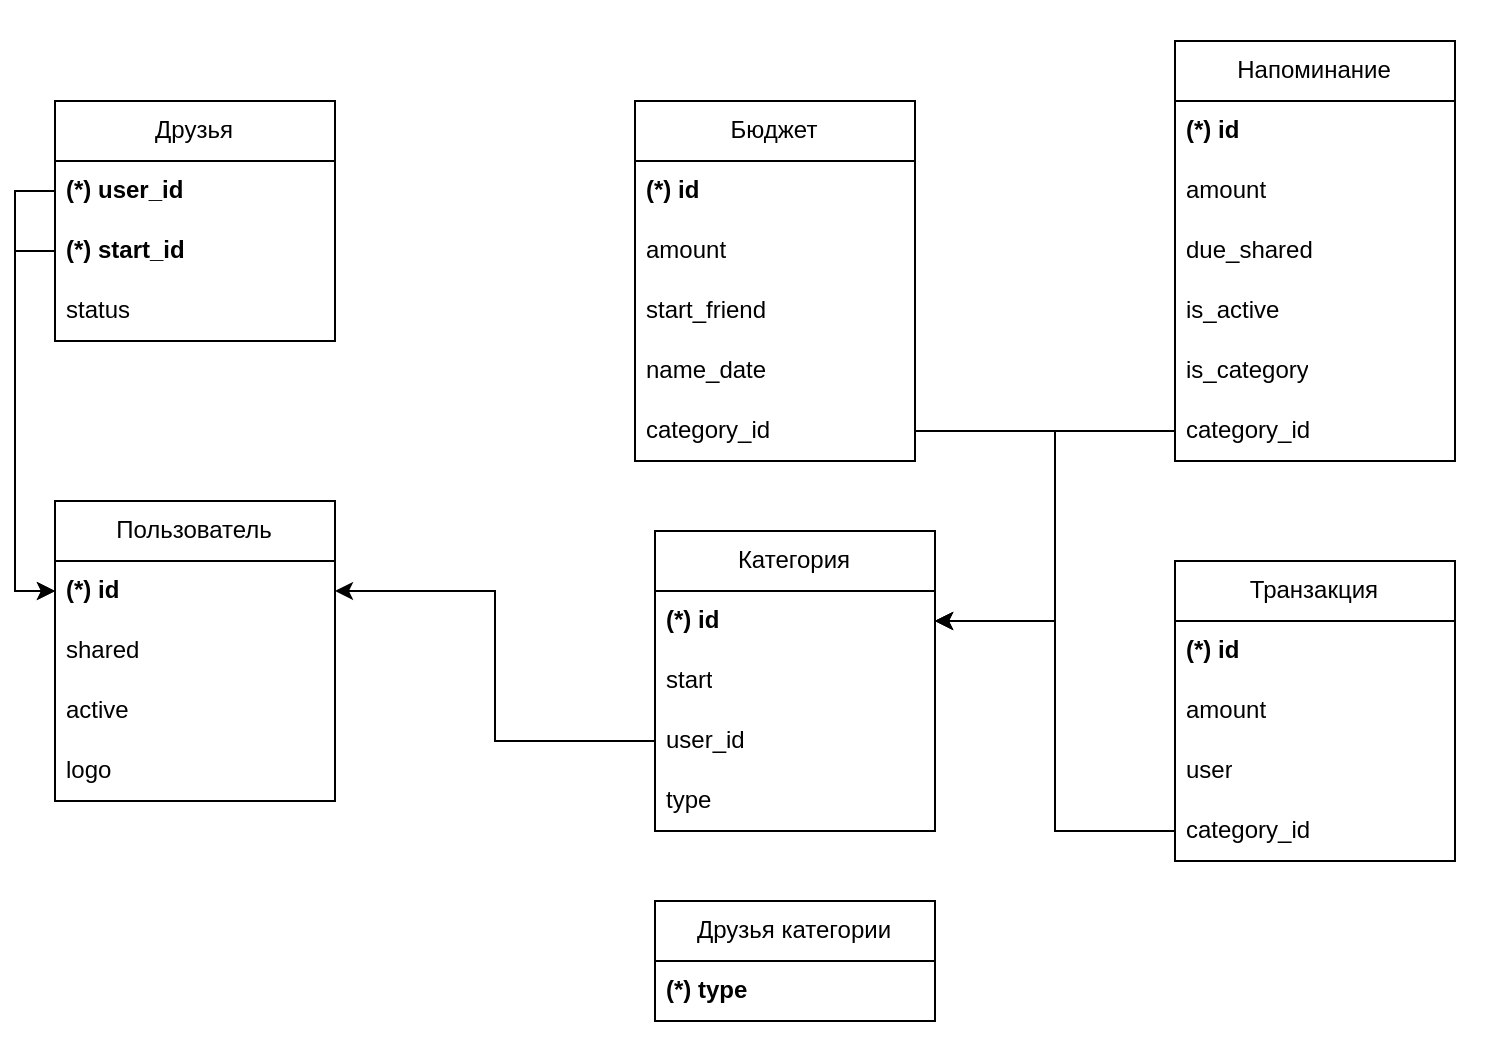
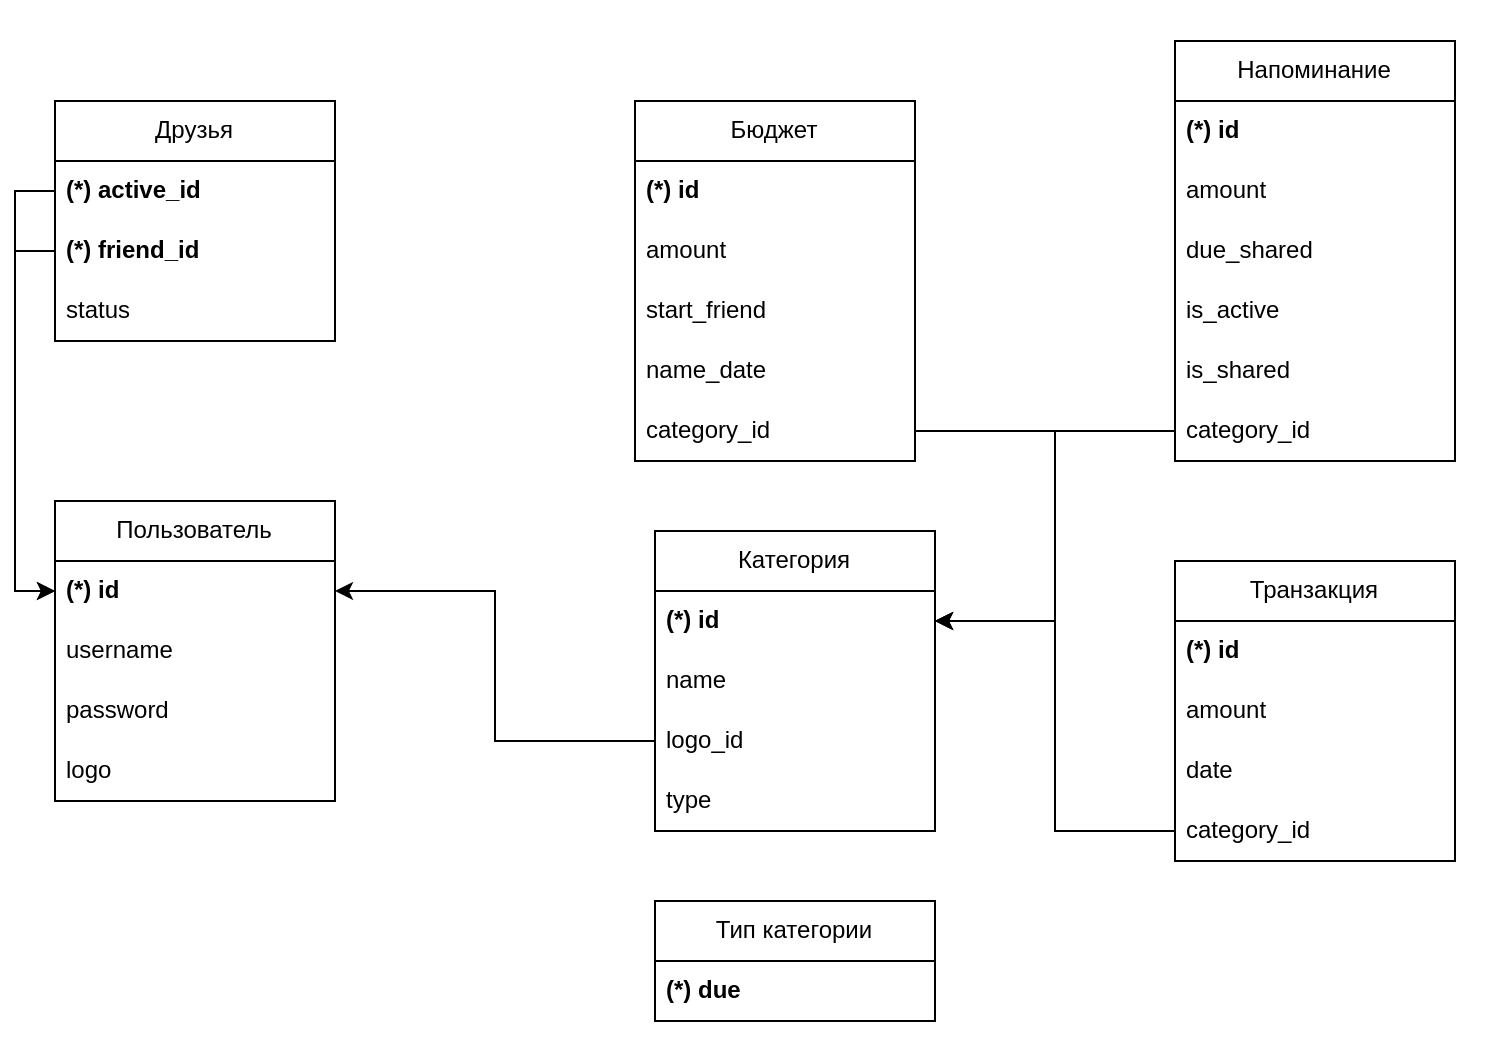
(135, 191) -> (145, 191)
(141, 251) -> (145, 251)
(1258, 371) -> (1244, 371)
(107, 651) -> (121, 651)
(701, 681) -> (694, 681)
(104, 711) -> (121, 711)
(711, 741) -> (708, 741)
(1214, 771) -> (1214, 771)
(795, 931) -> (795, 931)
(718, 991) -> (711, 991)
